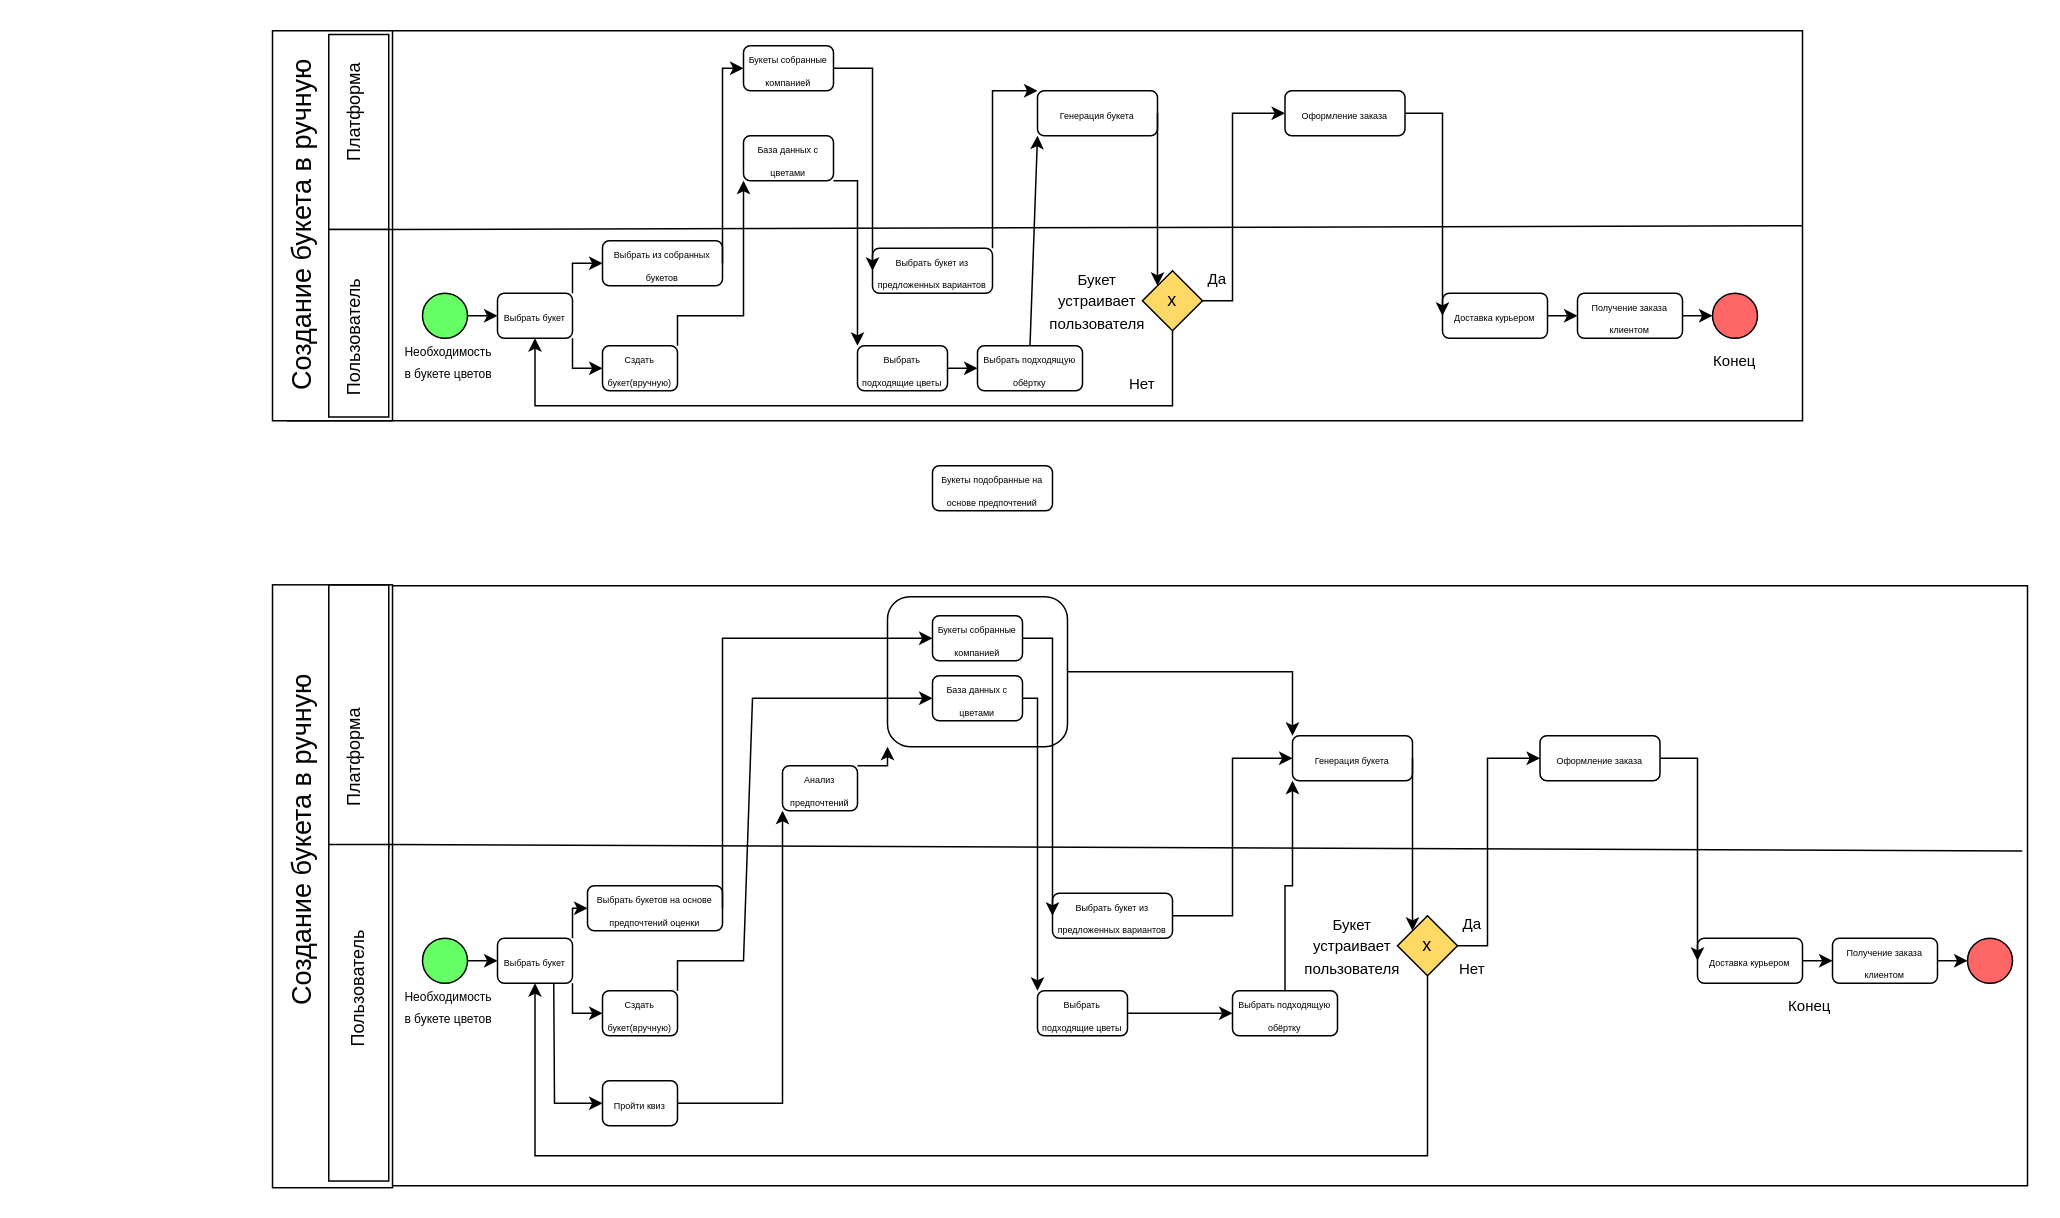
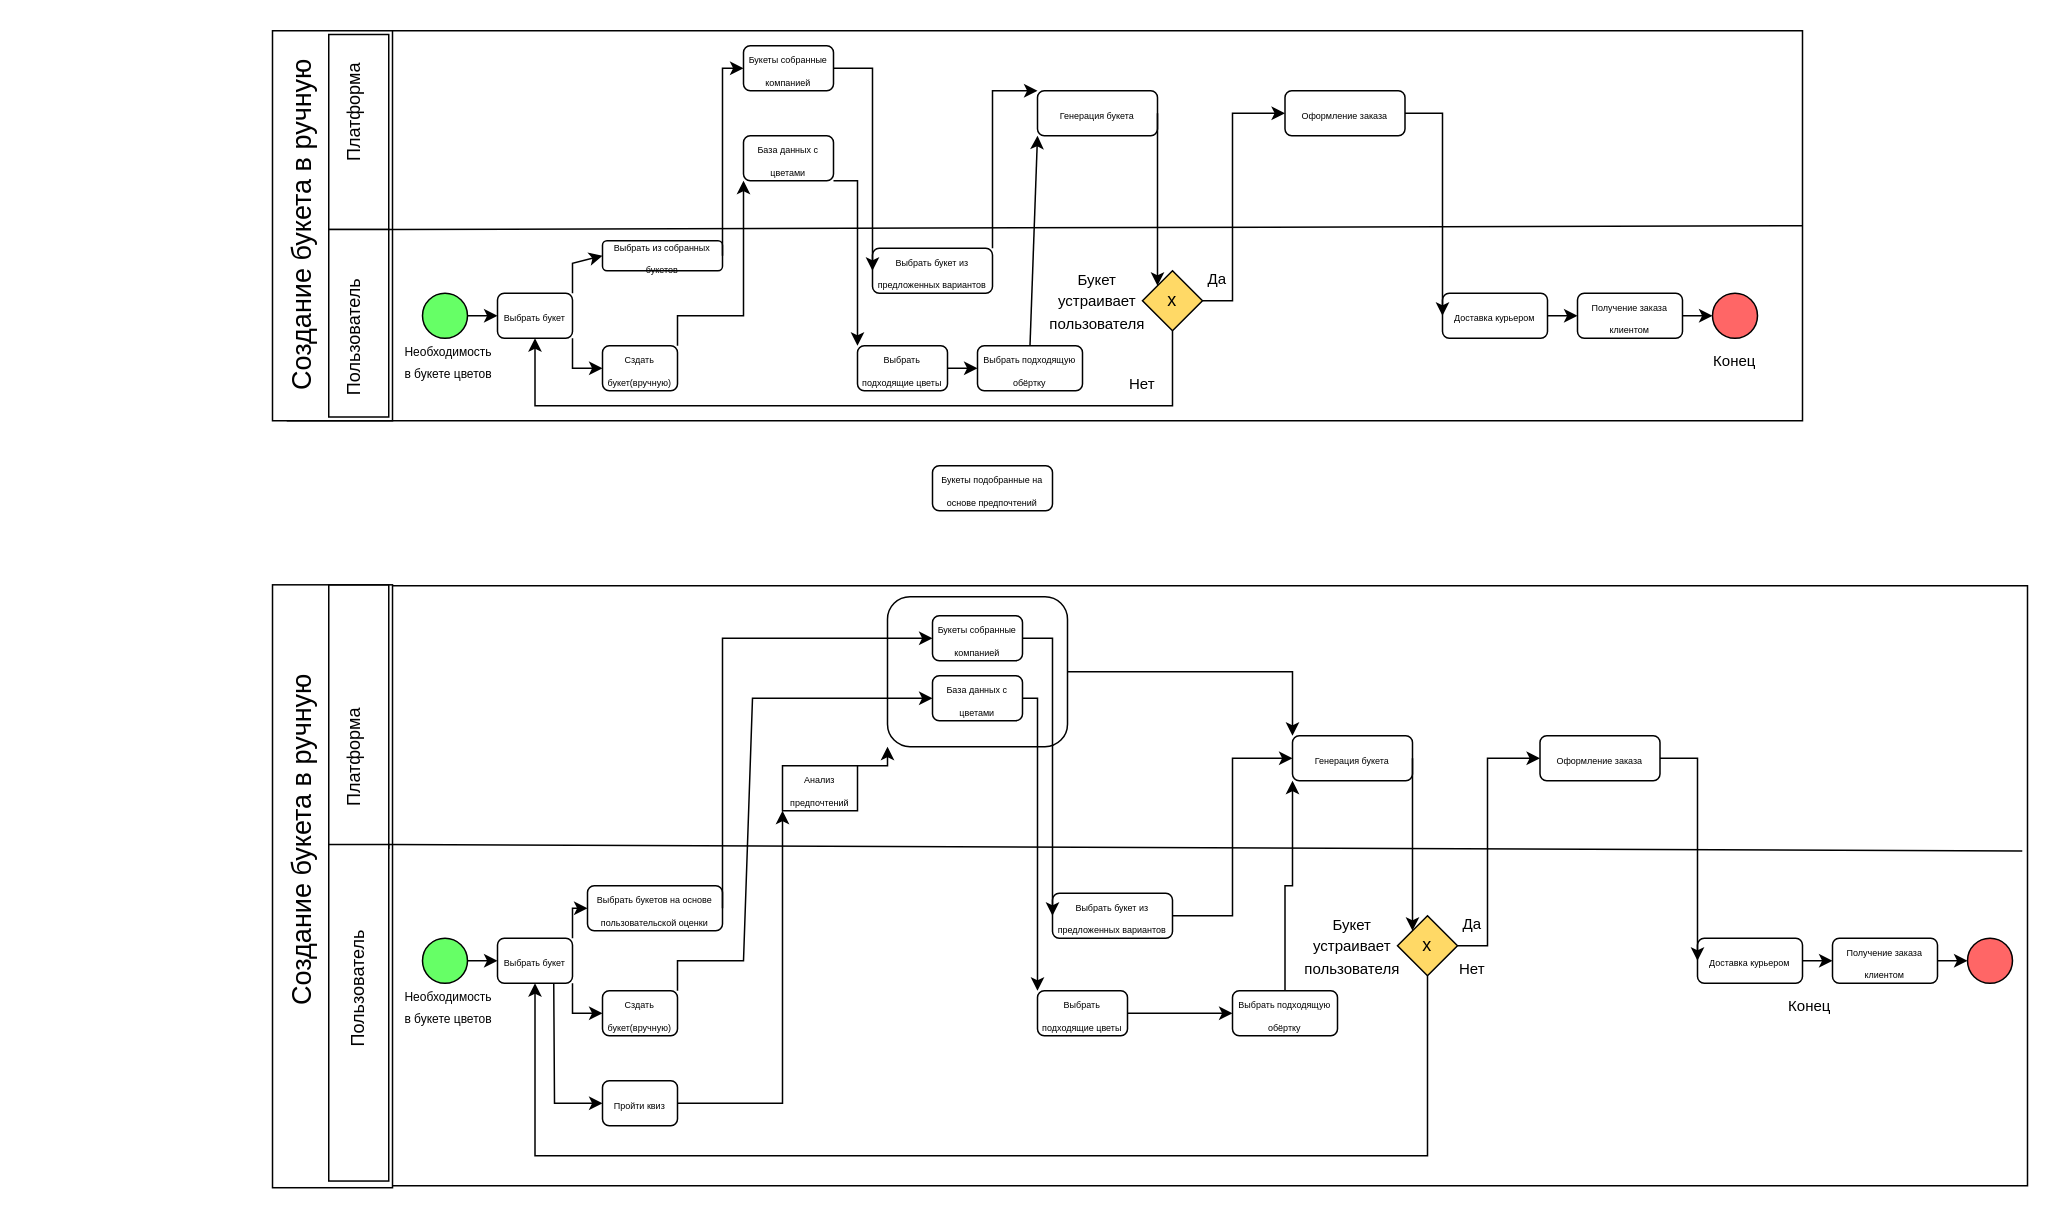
(662, 263) -> (662, 256)
(820, 788) -> (820, 788)
(655, 908) -> (655, 908)
